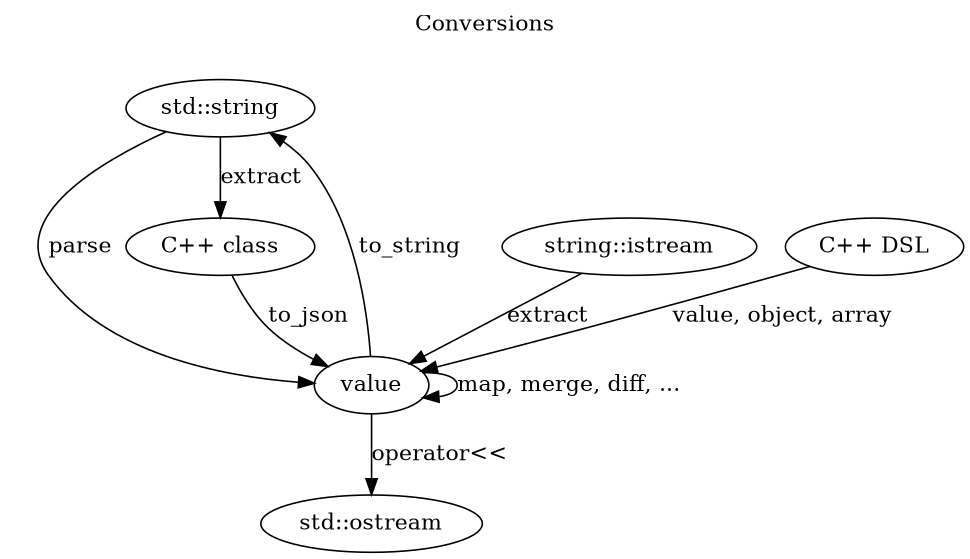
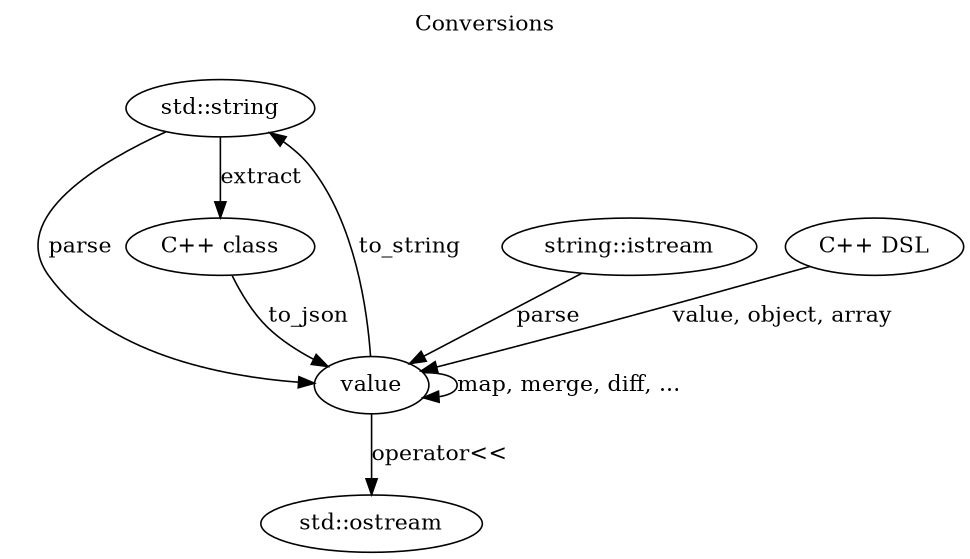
(548, 316) -> (548, 316)
